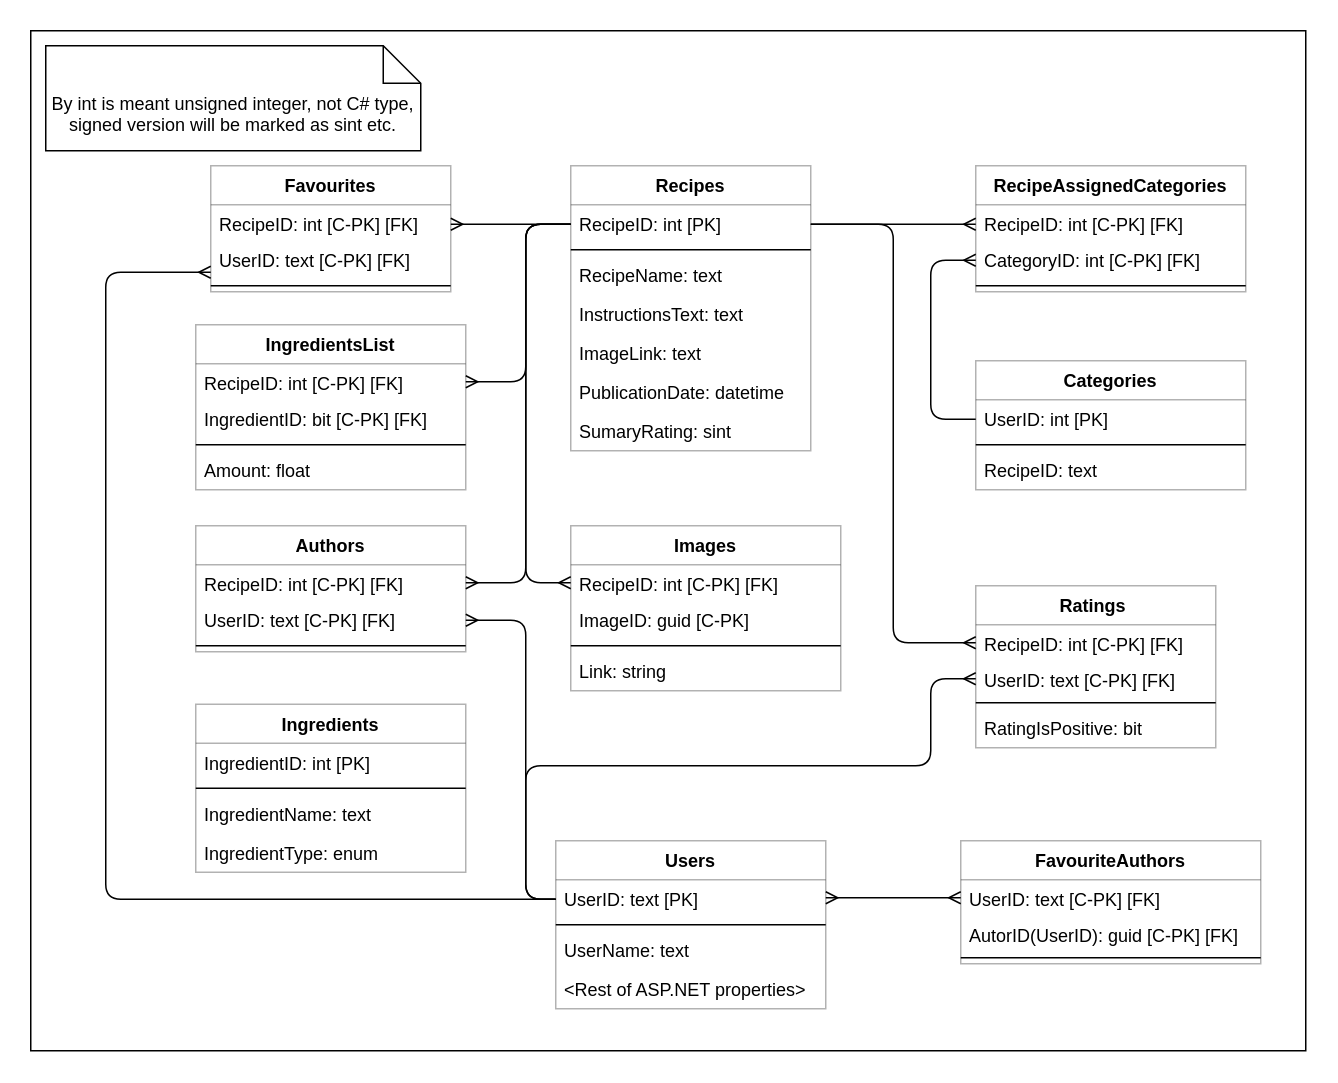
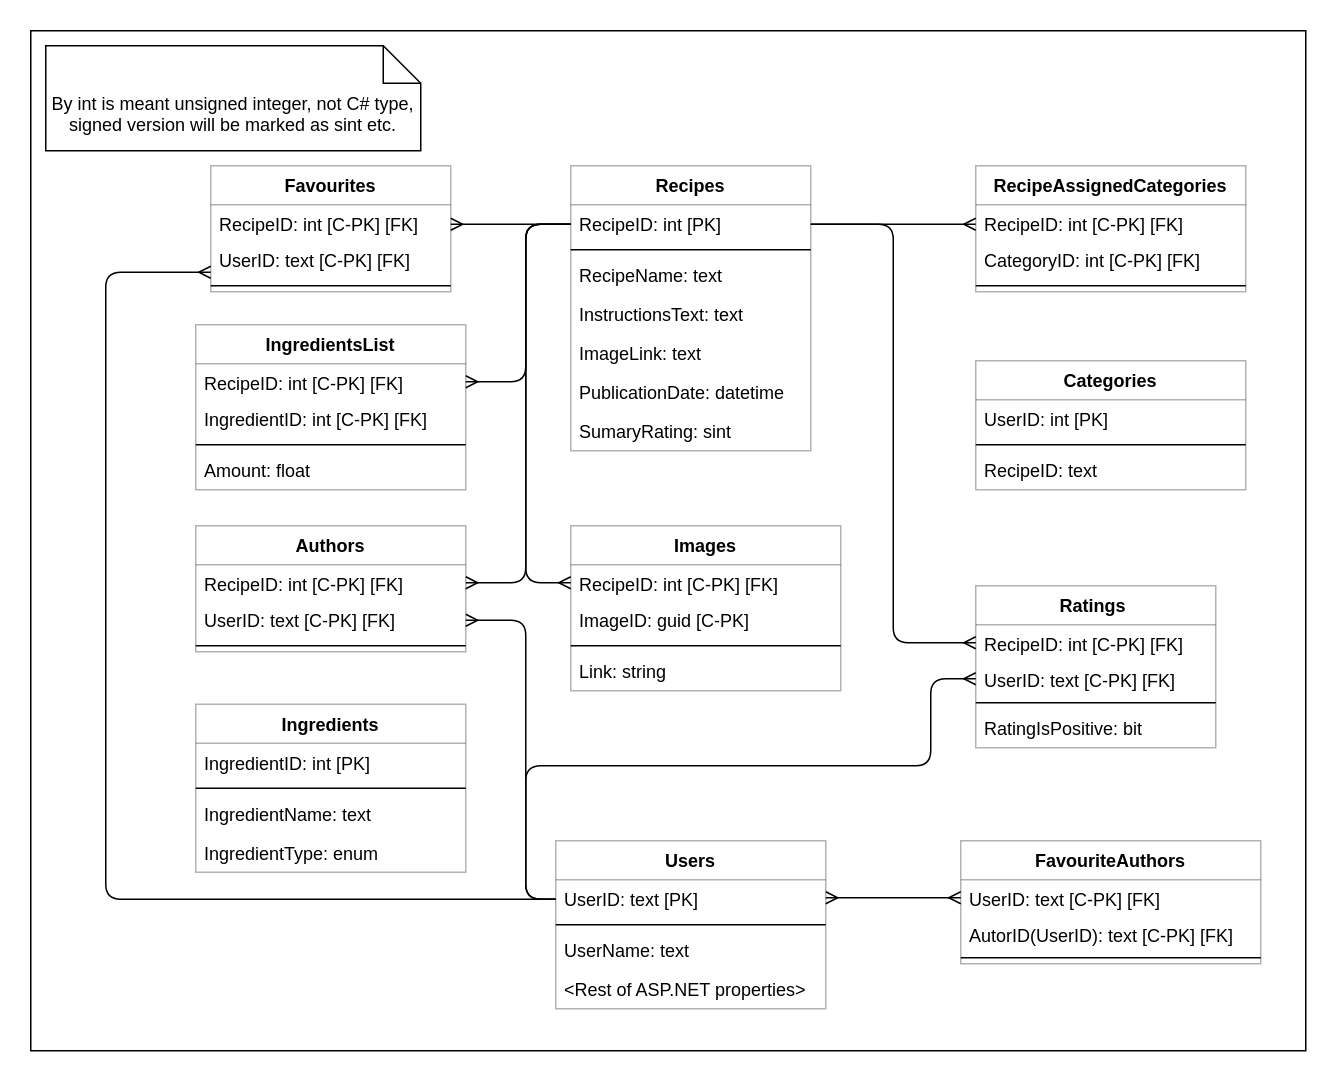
(931, 339) -> none
(336, 420) -> (336, 420)
(1124, 936) -> (1126, 936)
